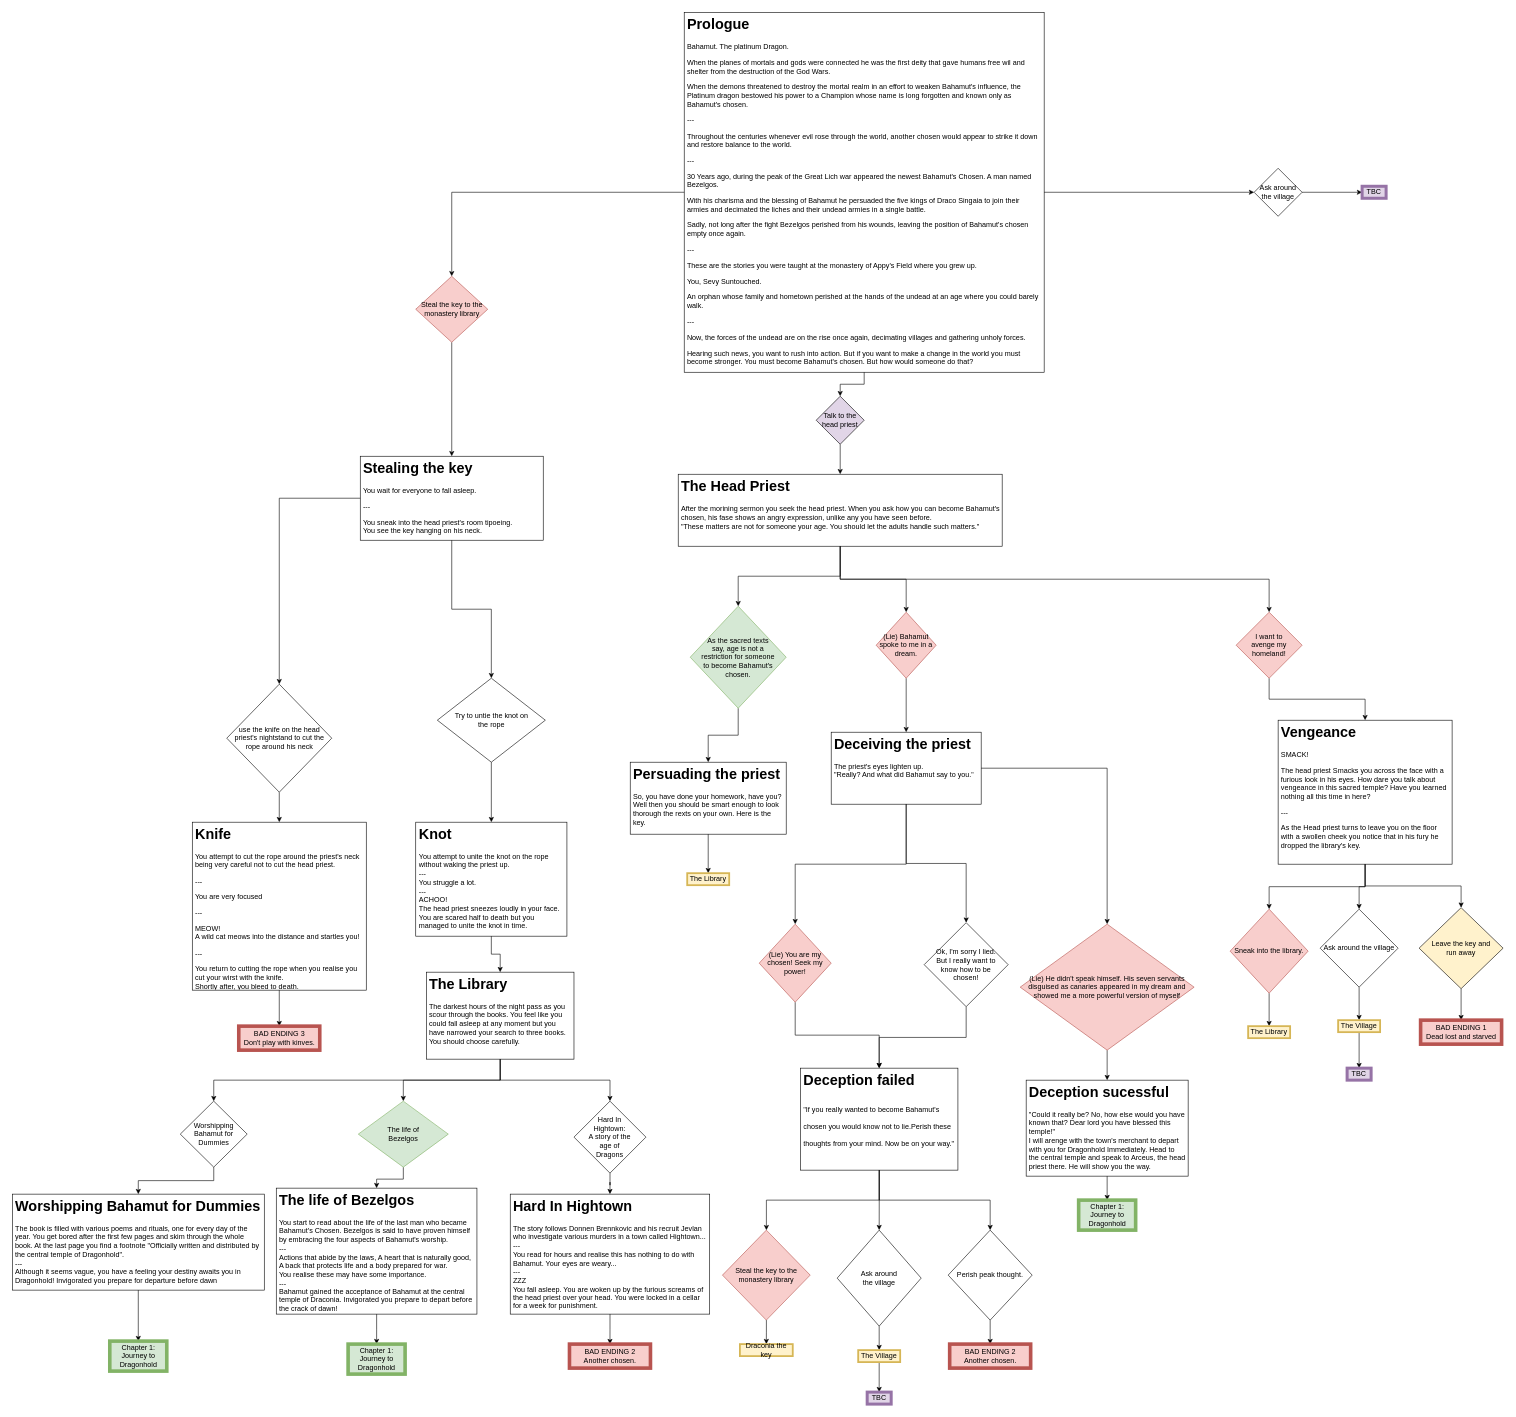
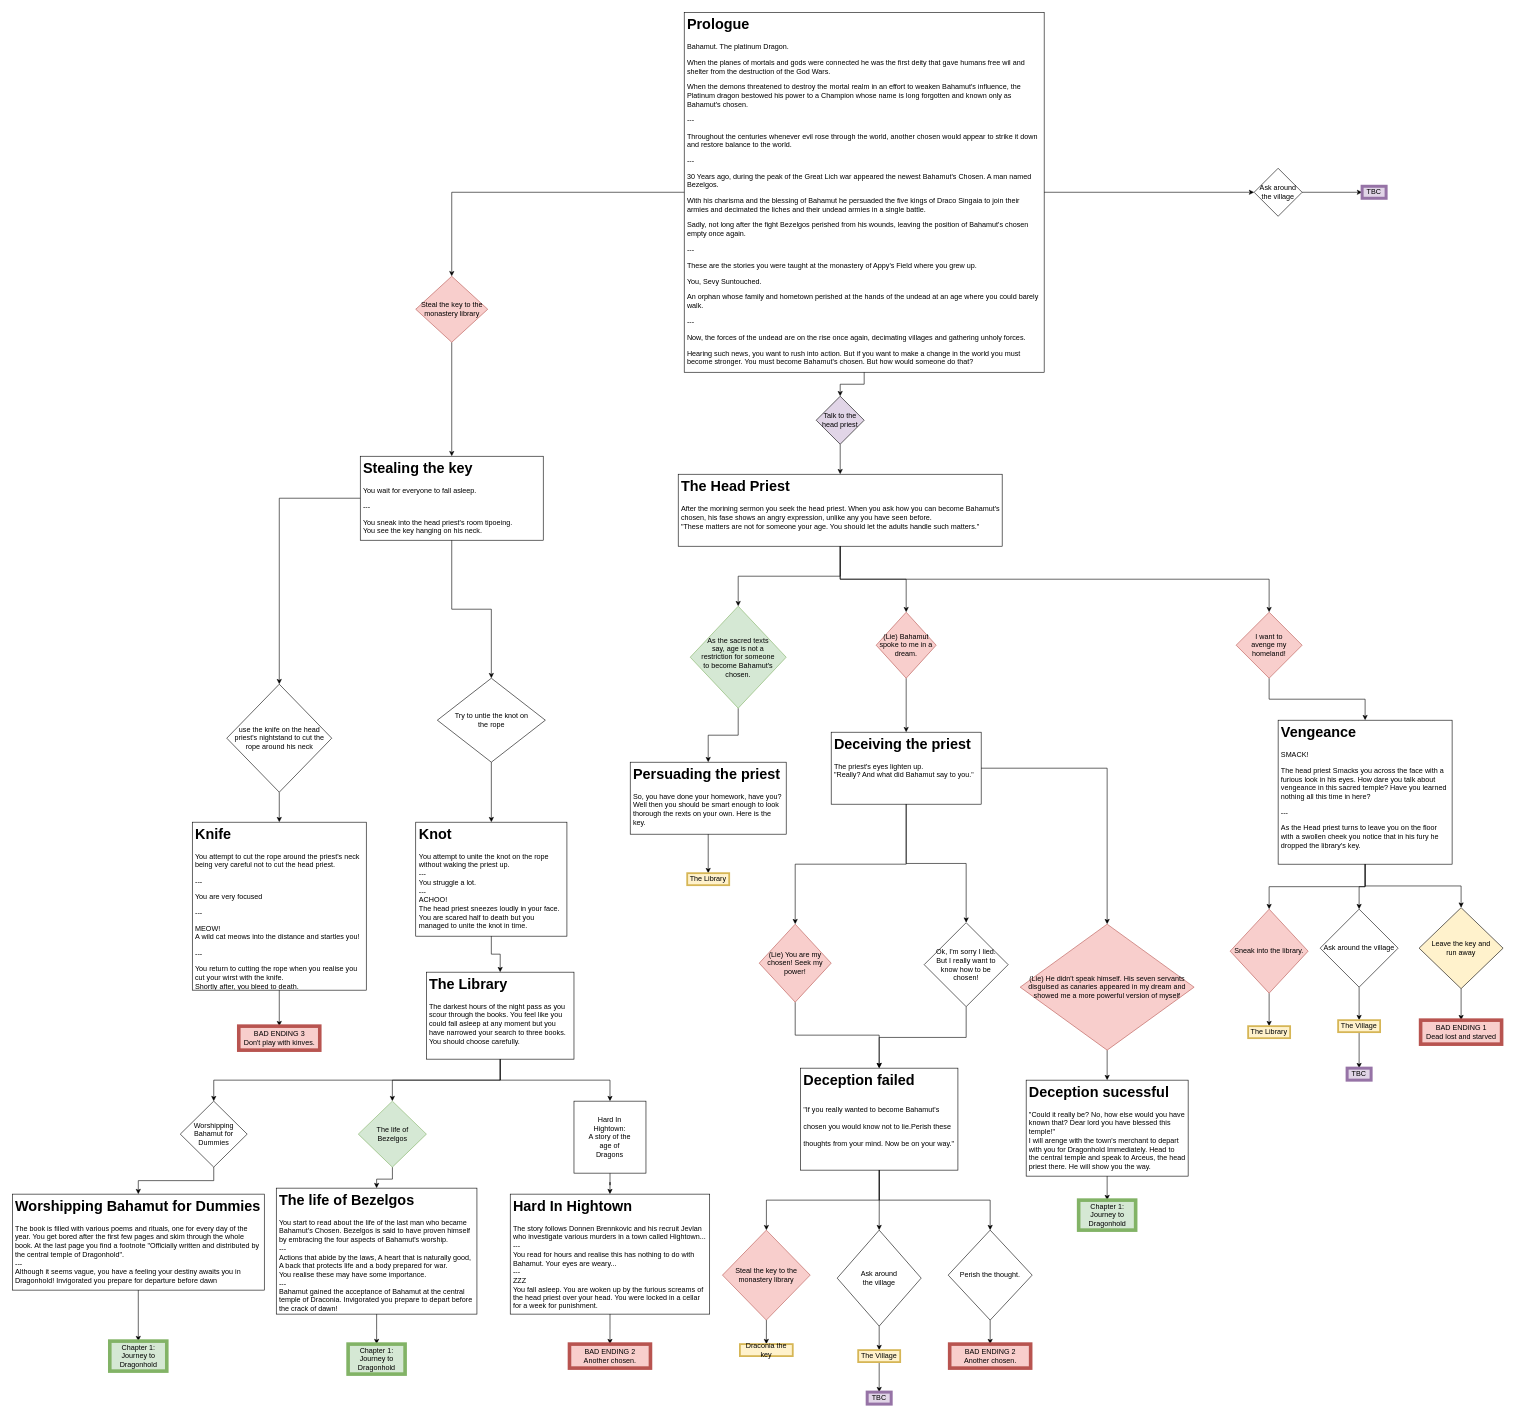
(403, 1134) -> (392, 1134)
(610, 1137) -> (610, 1137)
(990, 1275) -> (990, 1275)
